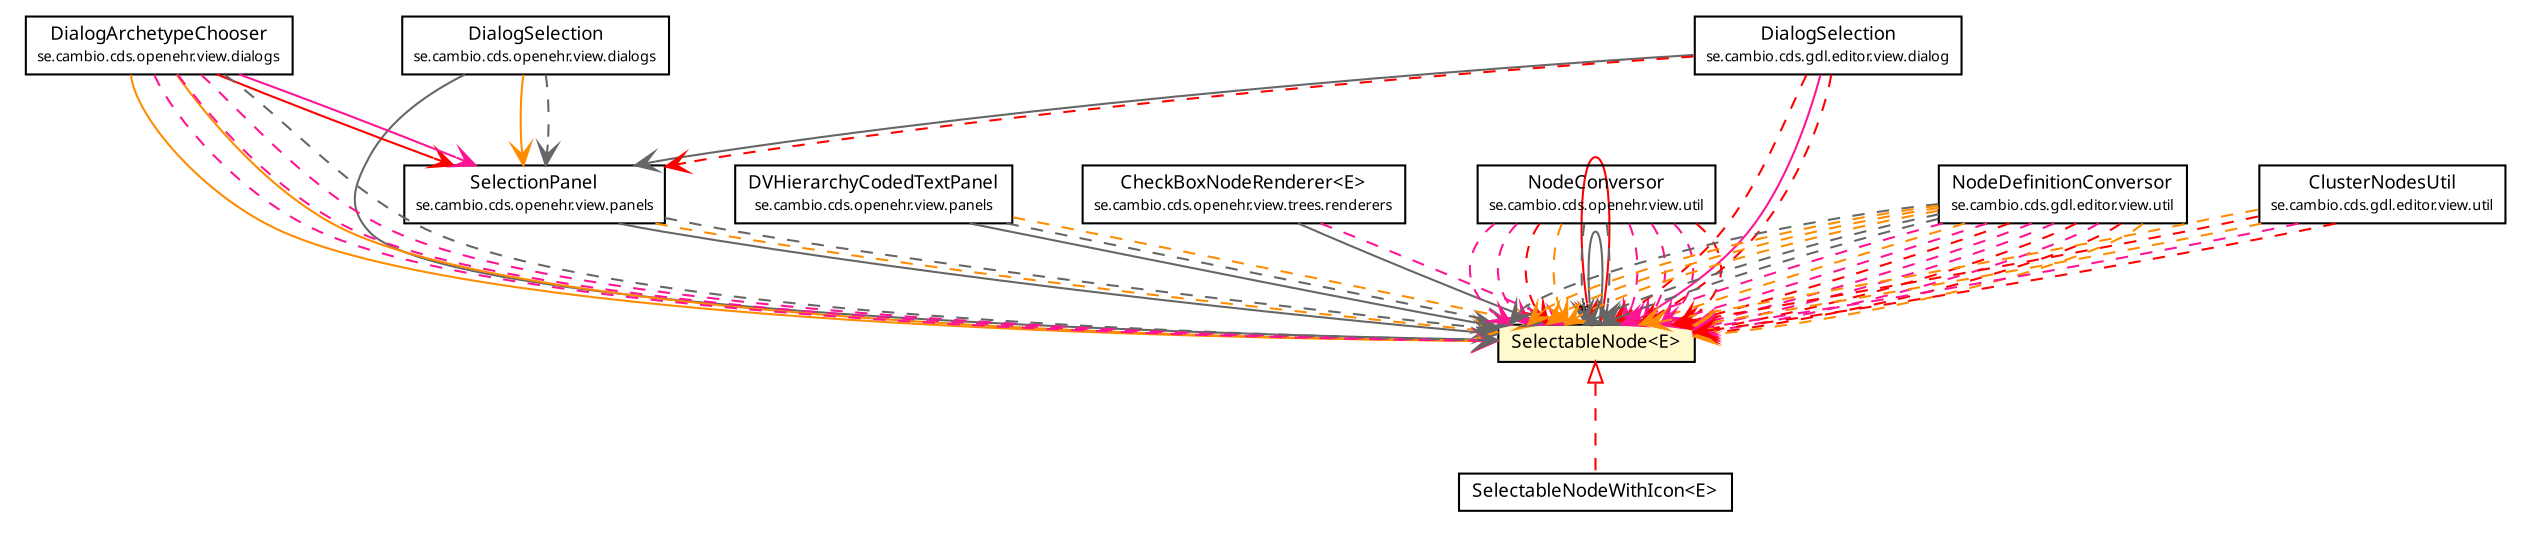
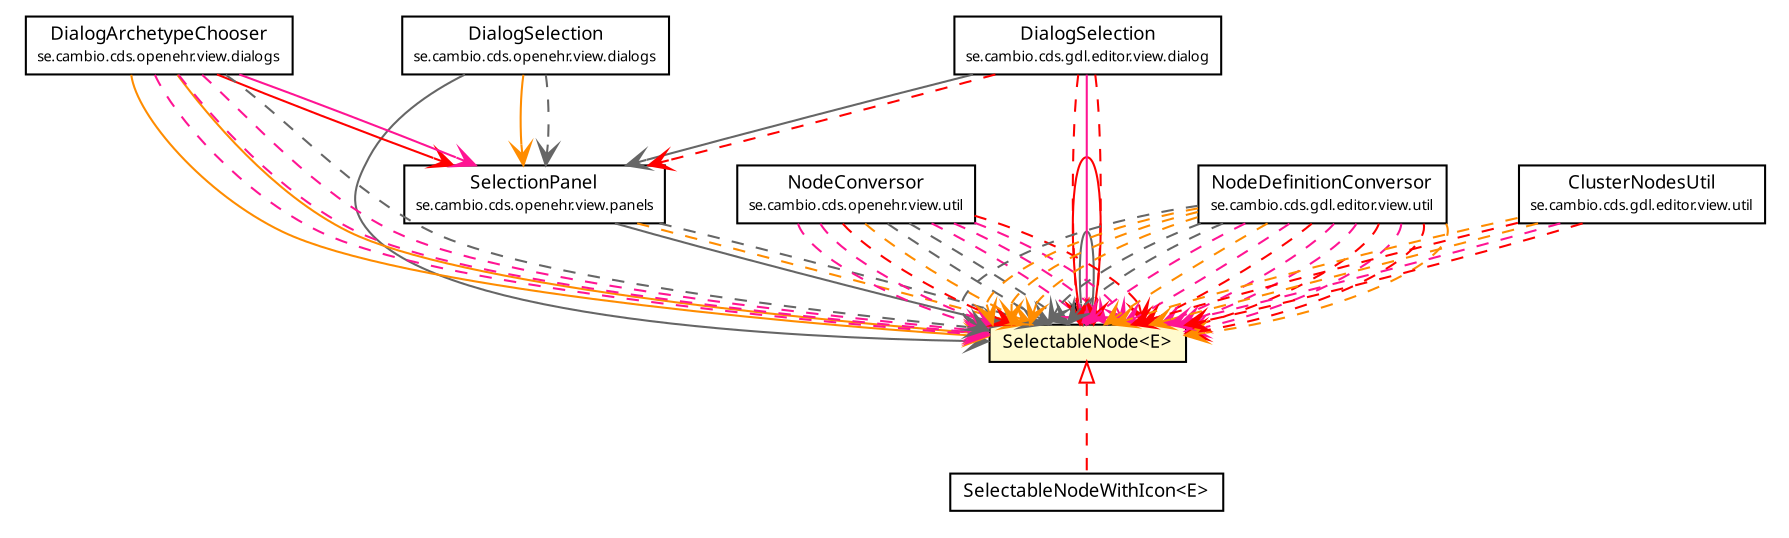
(874, 194) -> none
(1244, 194) -> none
